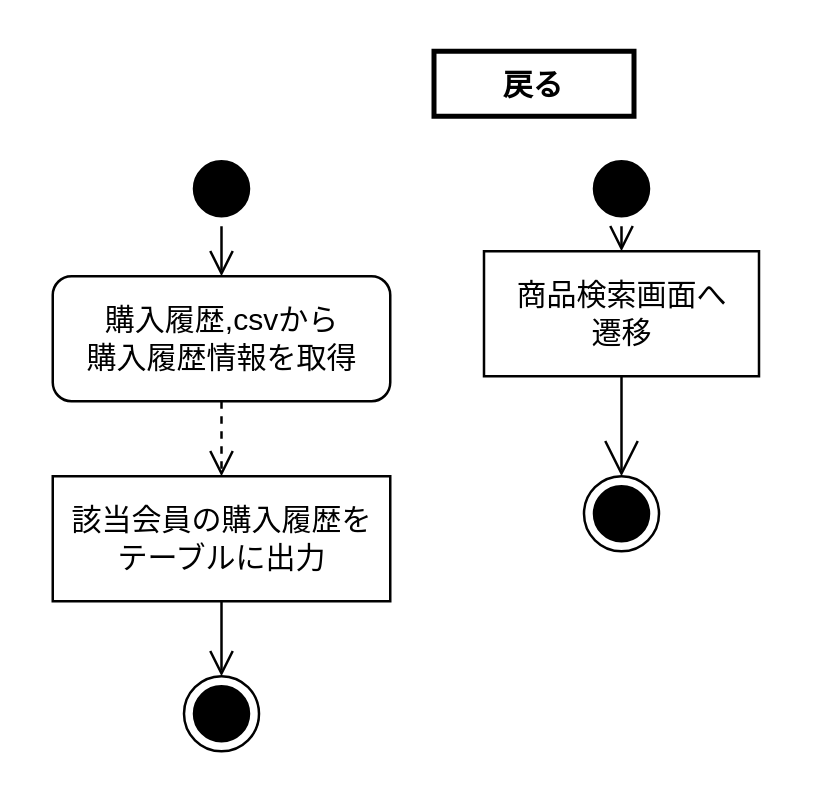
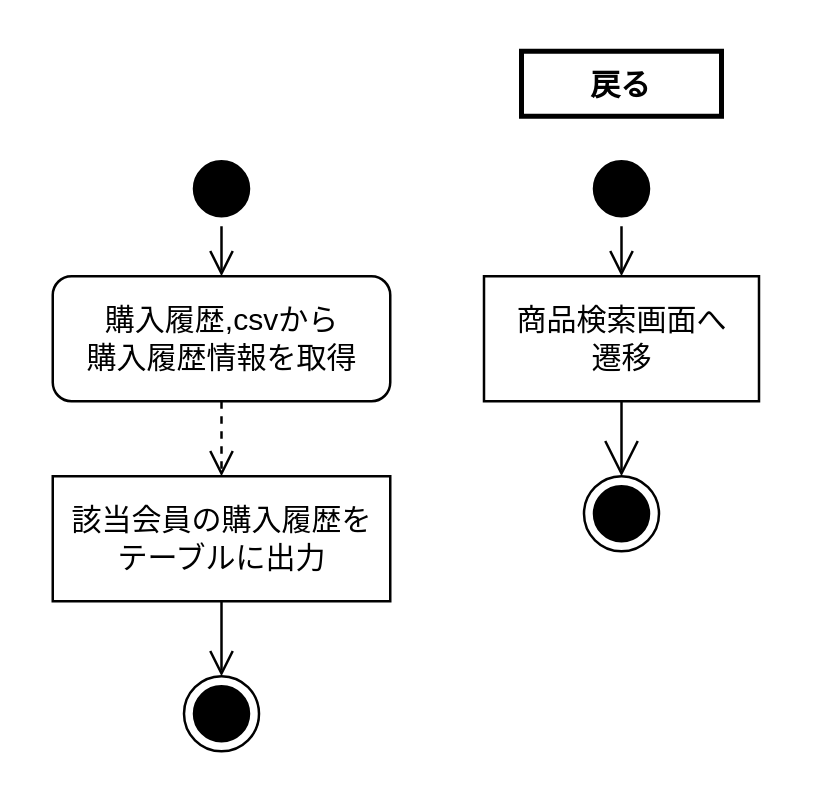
(534, 84) -> (621, 84)
(621, 314) -> (621, 339)
